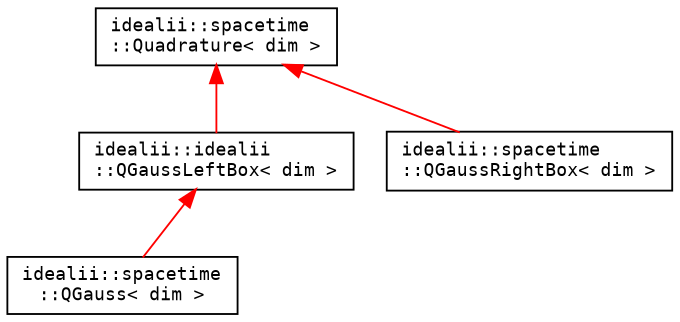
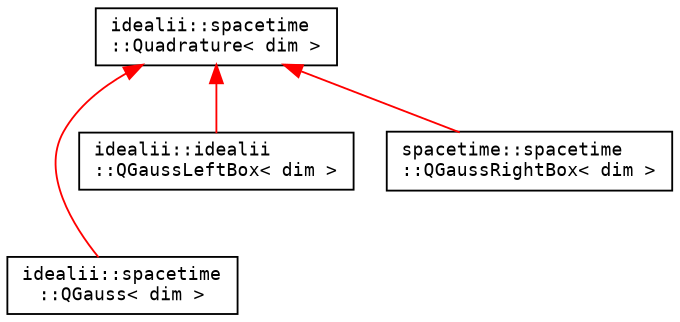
(529, 161) -> (529, 161)
(164, 231) -> (56, 156)
